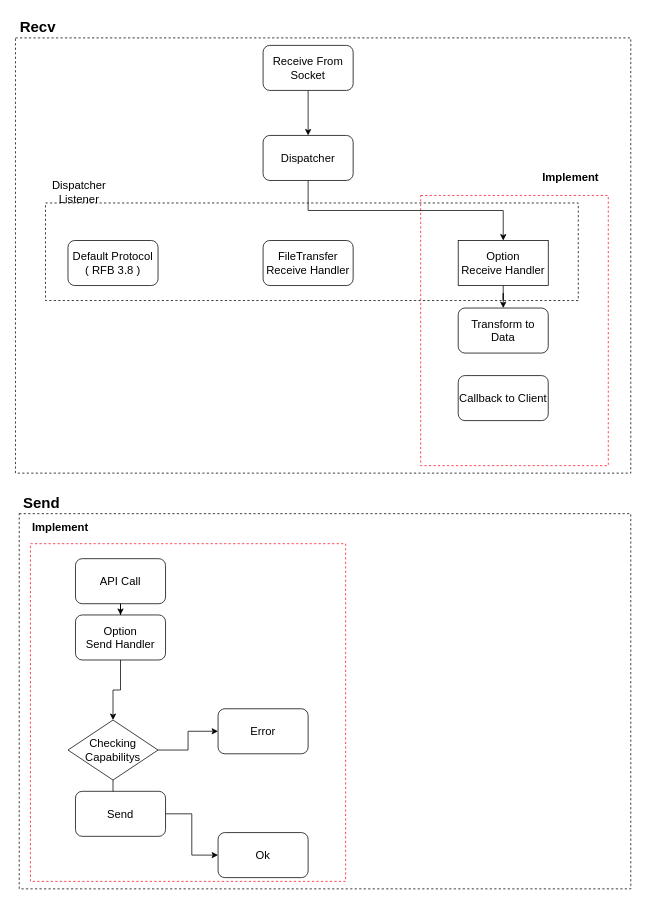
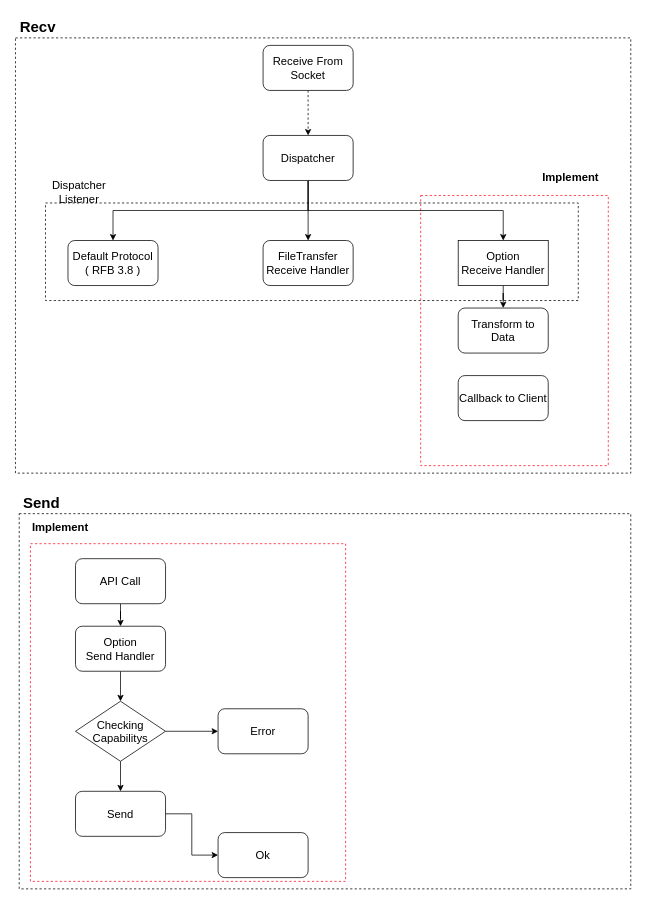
(308, 110) -> (308, 110)
none -> (208, 210)
none -> (308, 234)
(120, 637) -> (120, 648)
(113, 750) -> (120, 731)
